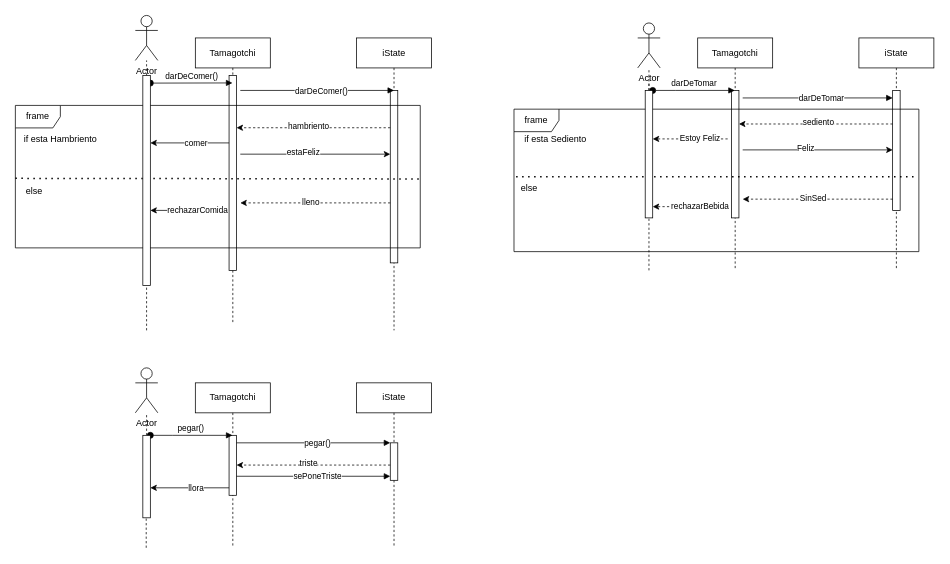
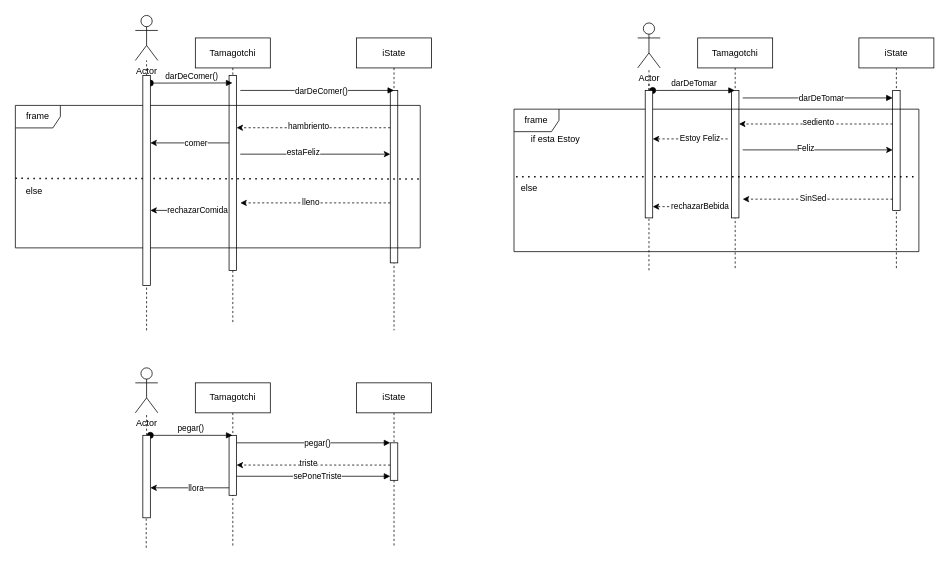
(60, 139) -> none
(556, 139) -> (556, 139)
